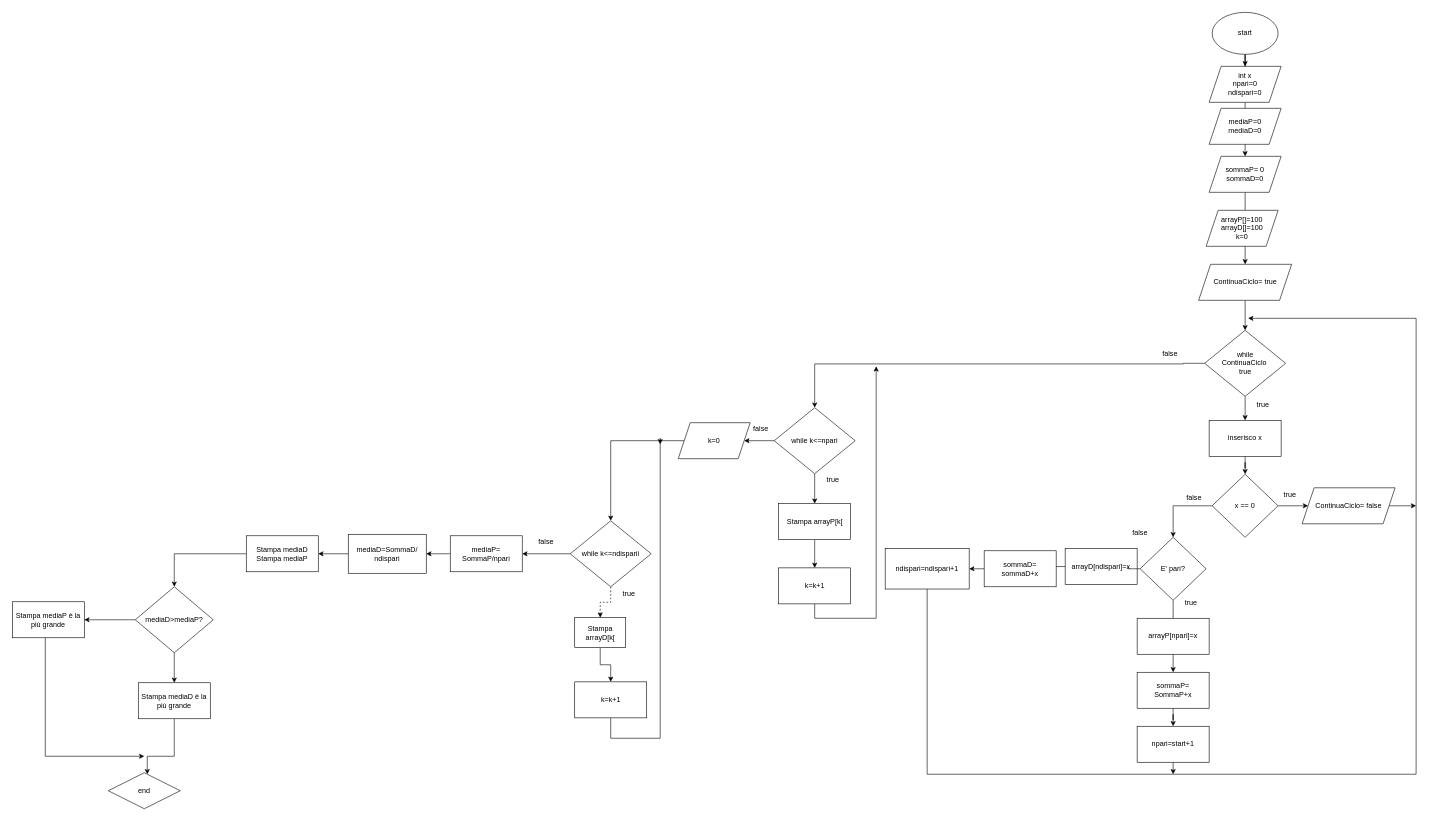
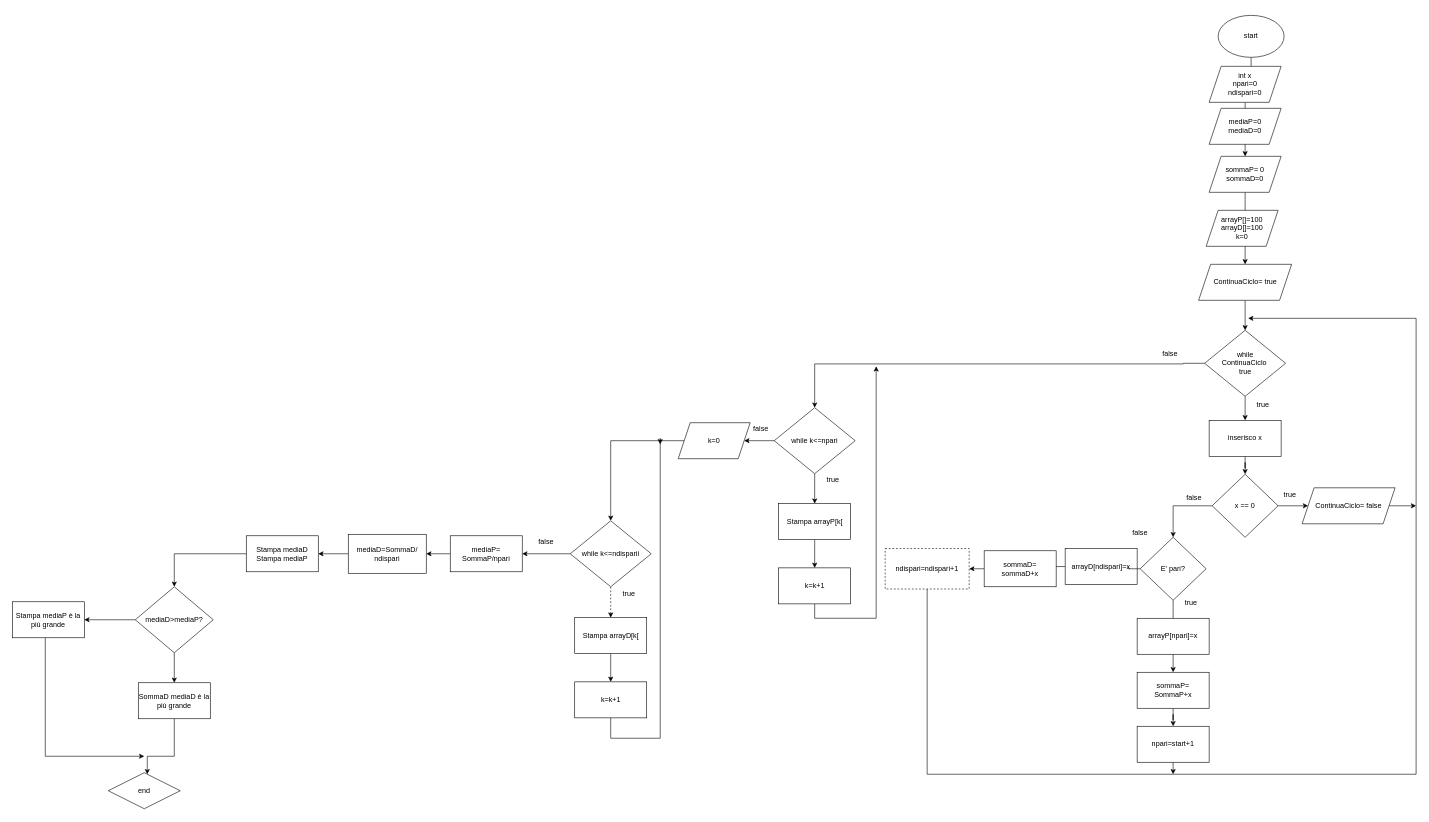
(1245, 33) -> (1251, 36)
(927, 569) -> (927, 569)
(600, 633) -> (611, 636)
(174, 701) -> (174, 701)
